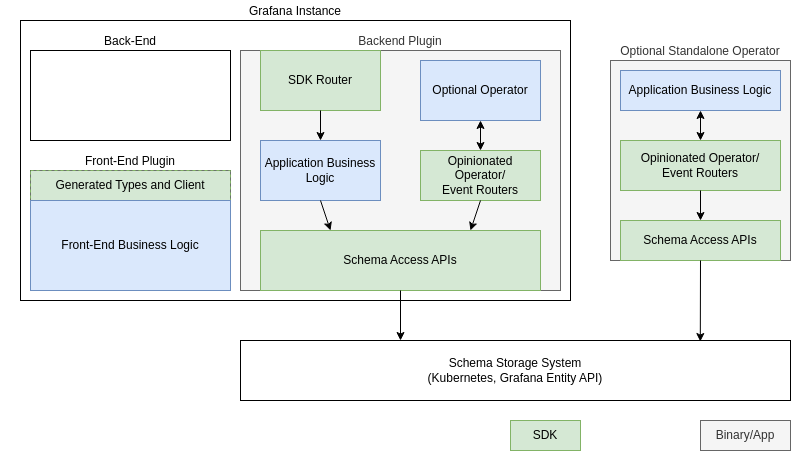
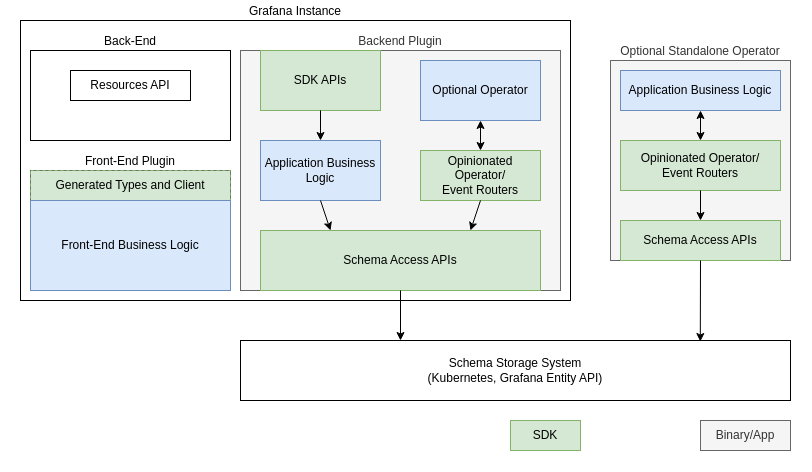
(321, 81) -> (321, 81)
none -> (131, 86)
